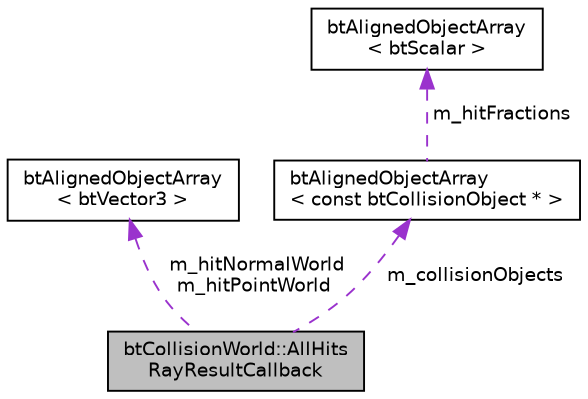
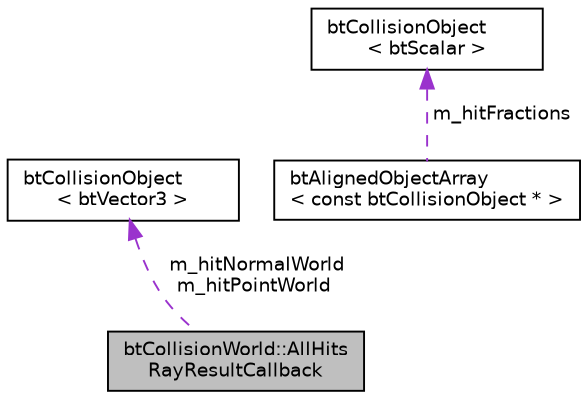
(427, 39) -> (427, 39)
(123, 190) -> (123, 190)
(352, 291) -> none
